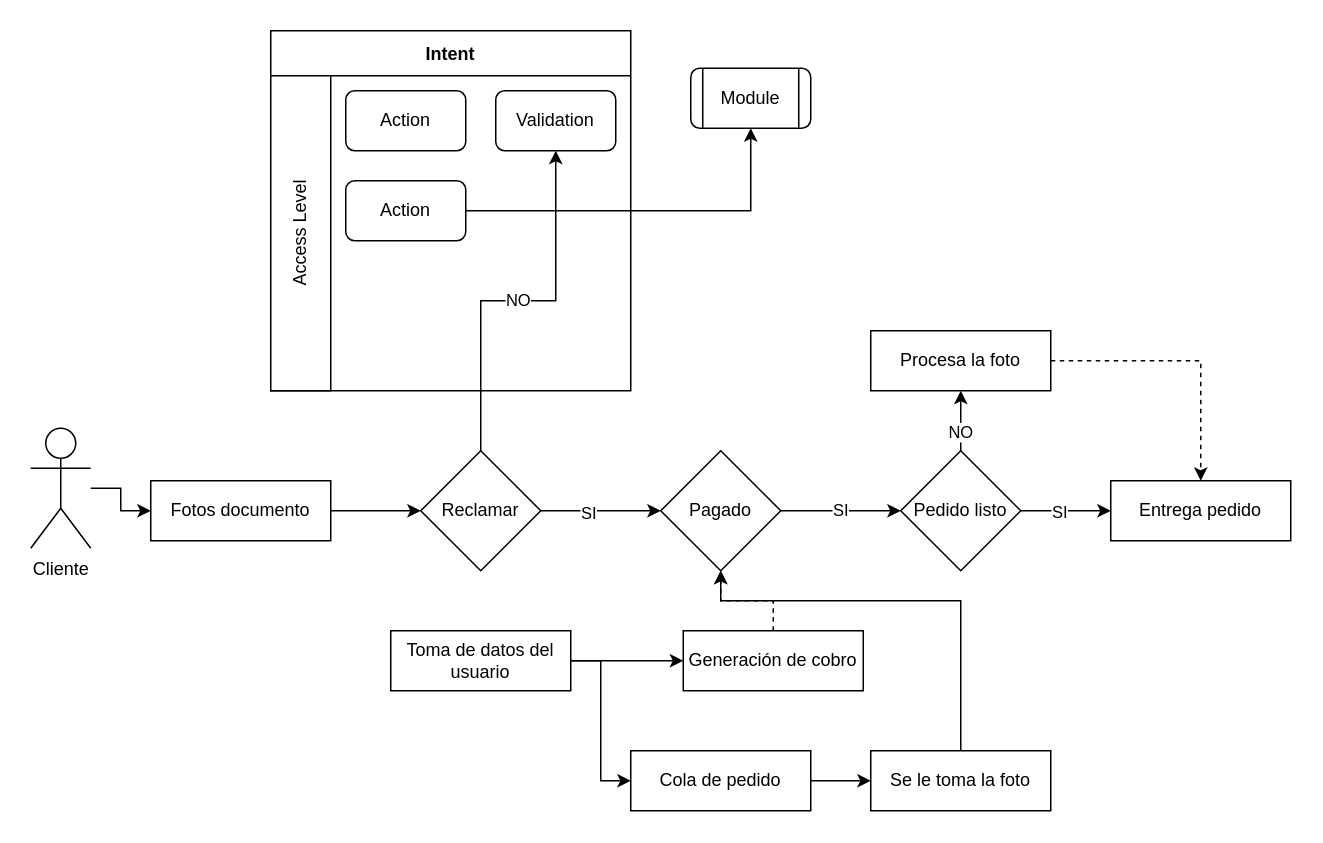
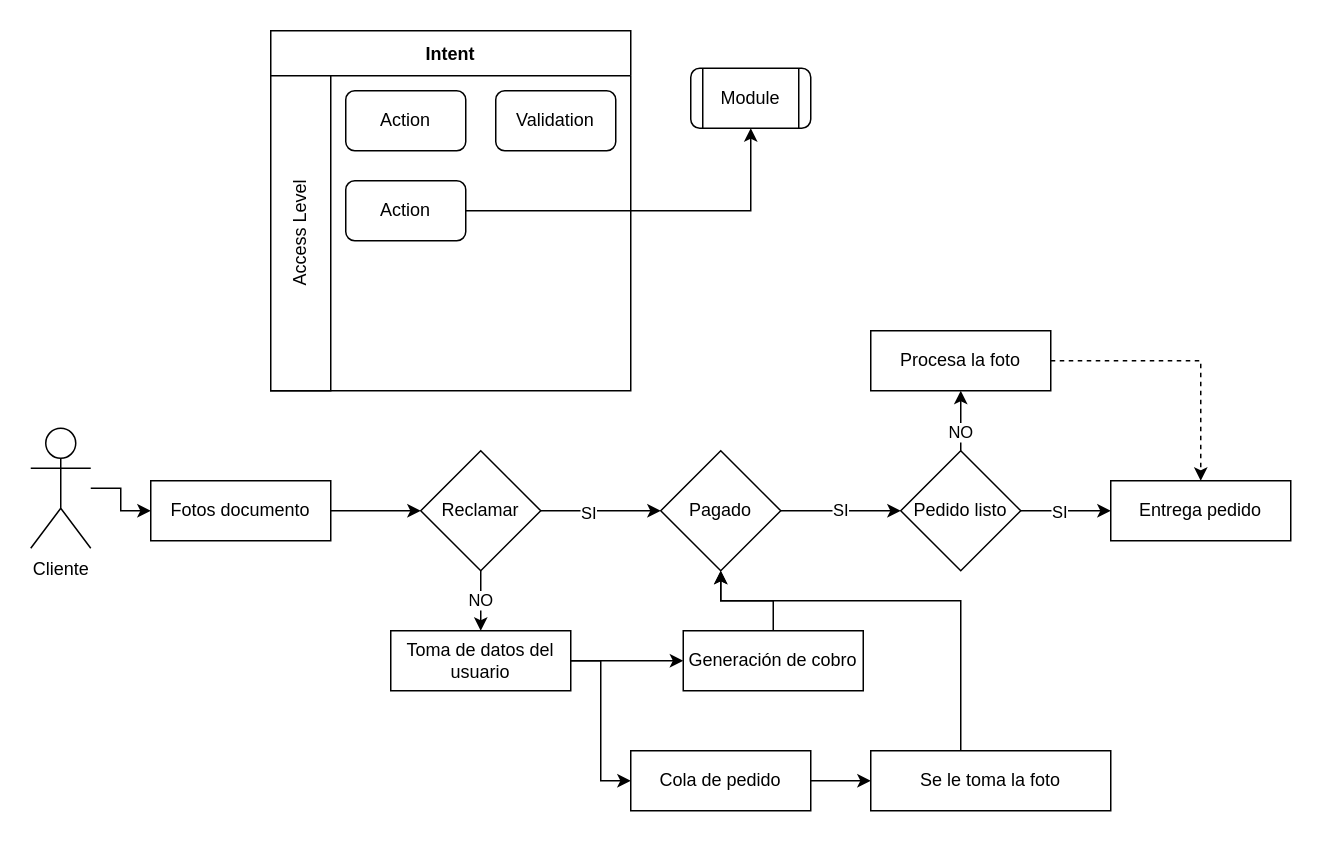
(513, 301) -> (481, 596)
(773, 615) -> (773, 615)
(961, 781) -> (991, 781)
